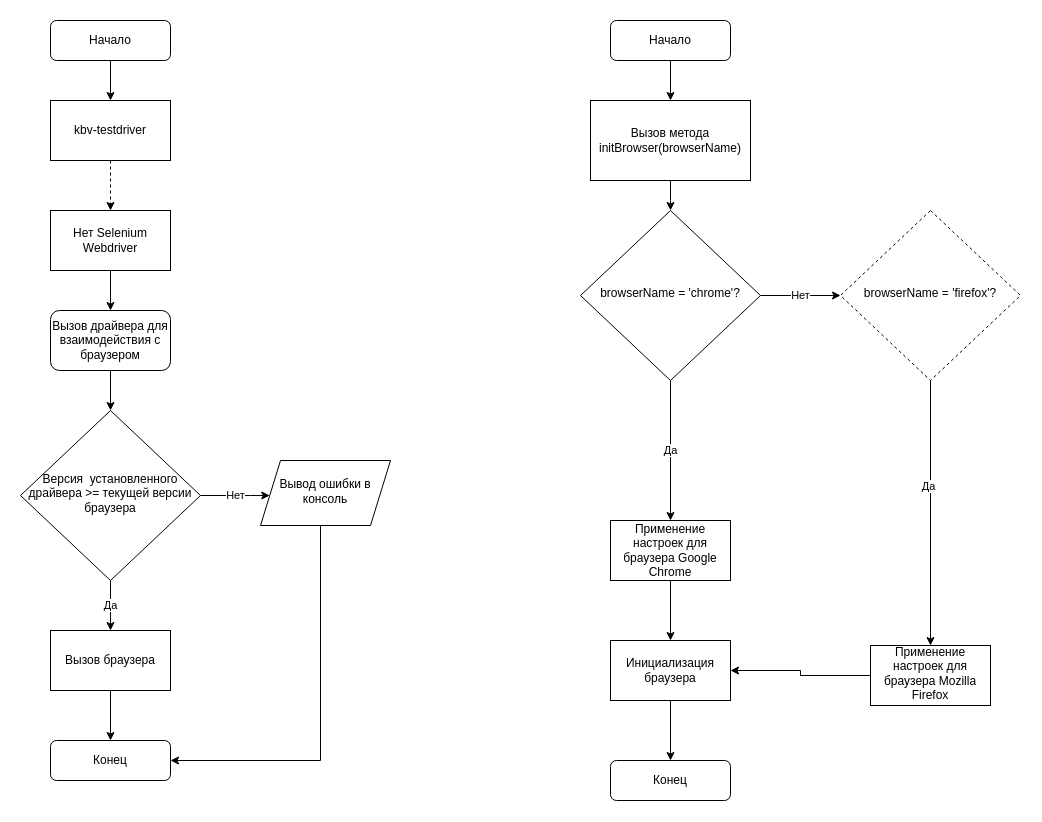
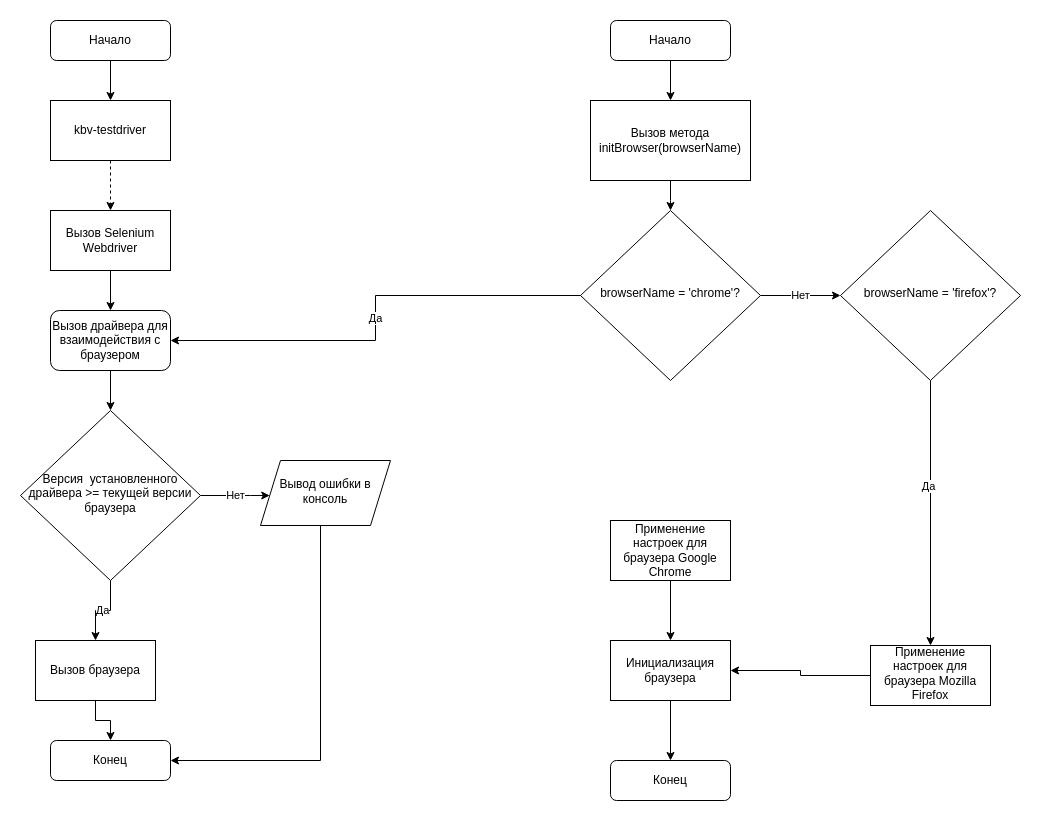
(111, 241) -> (111, 241)
(931, 296) -> (931, 296)
(671, 447) -> (376, 315)
(111, 661) -> (96, 671)
